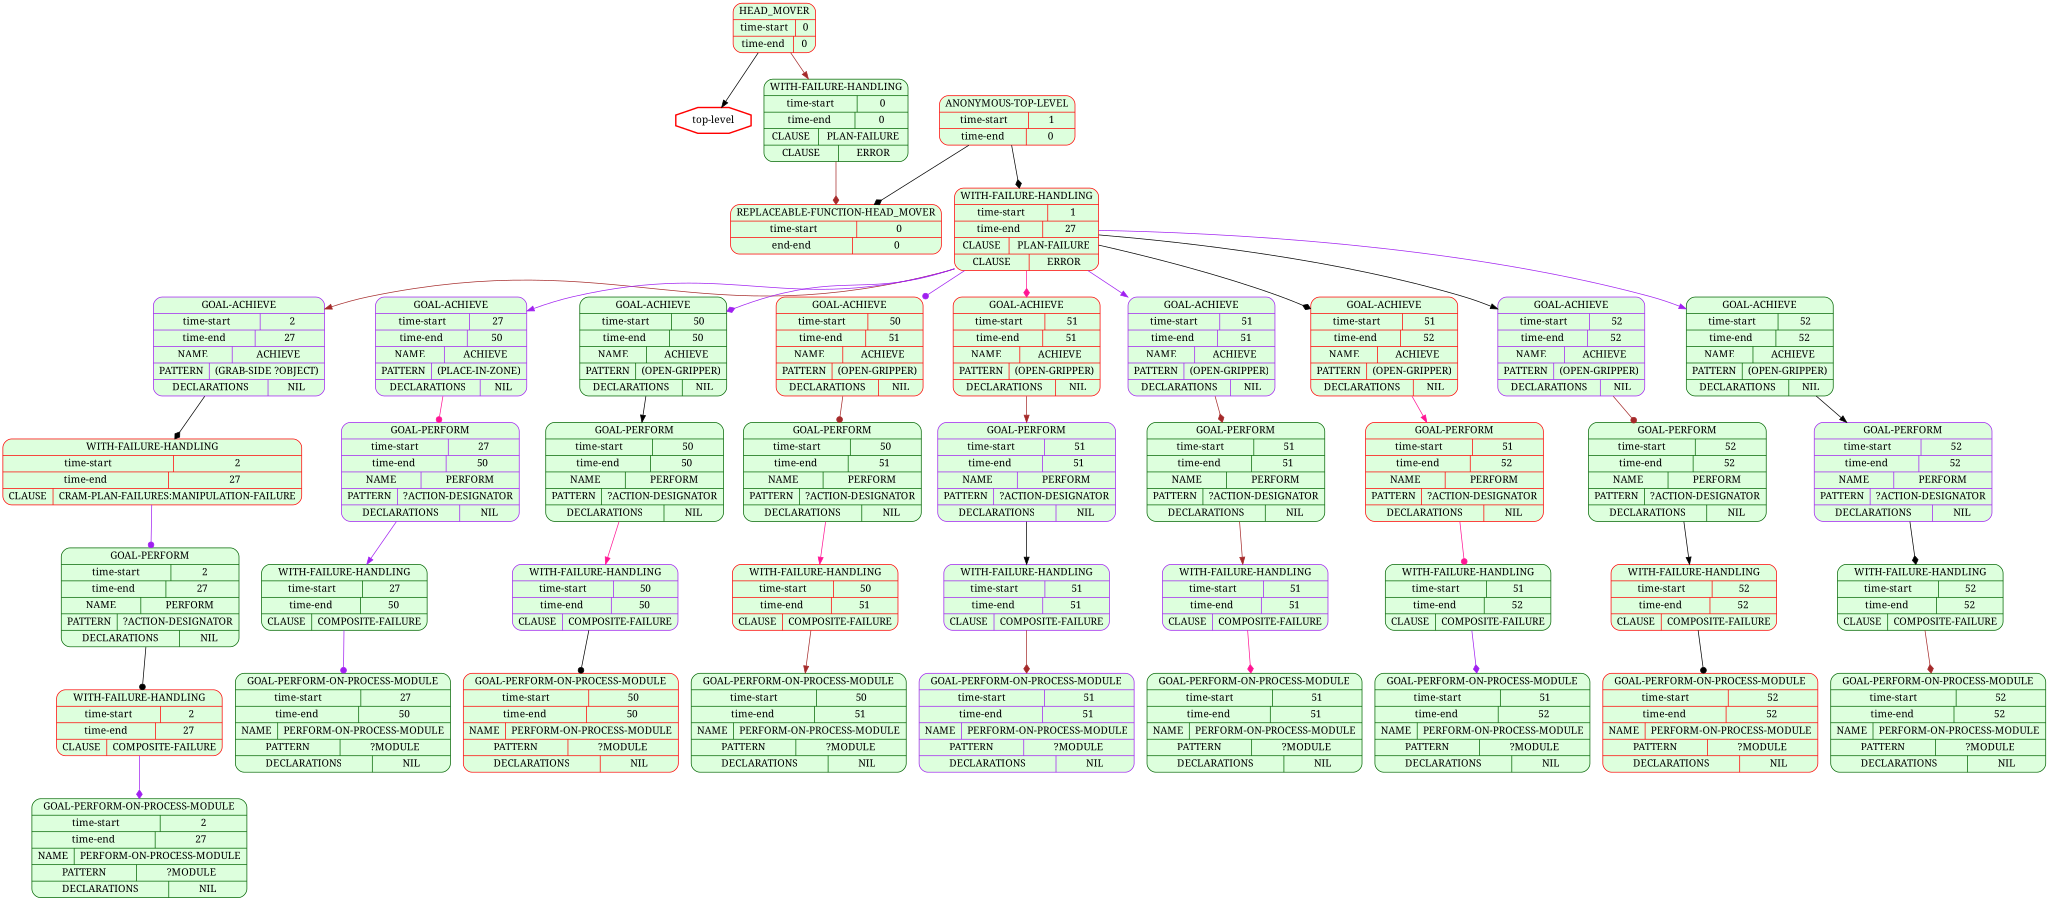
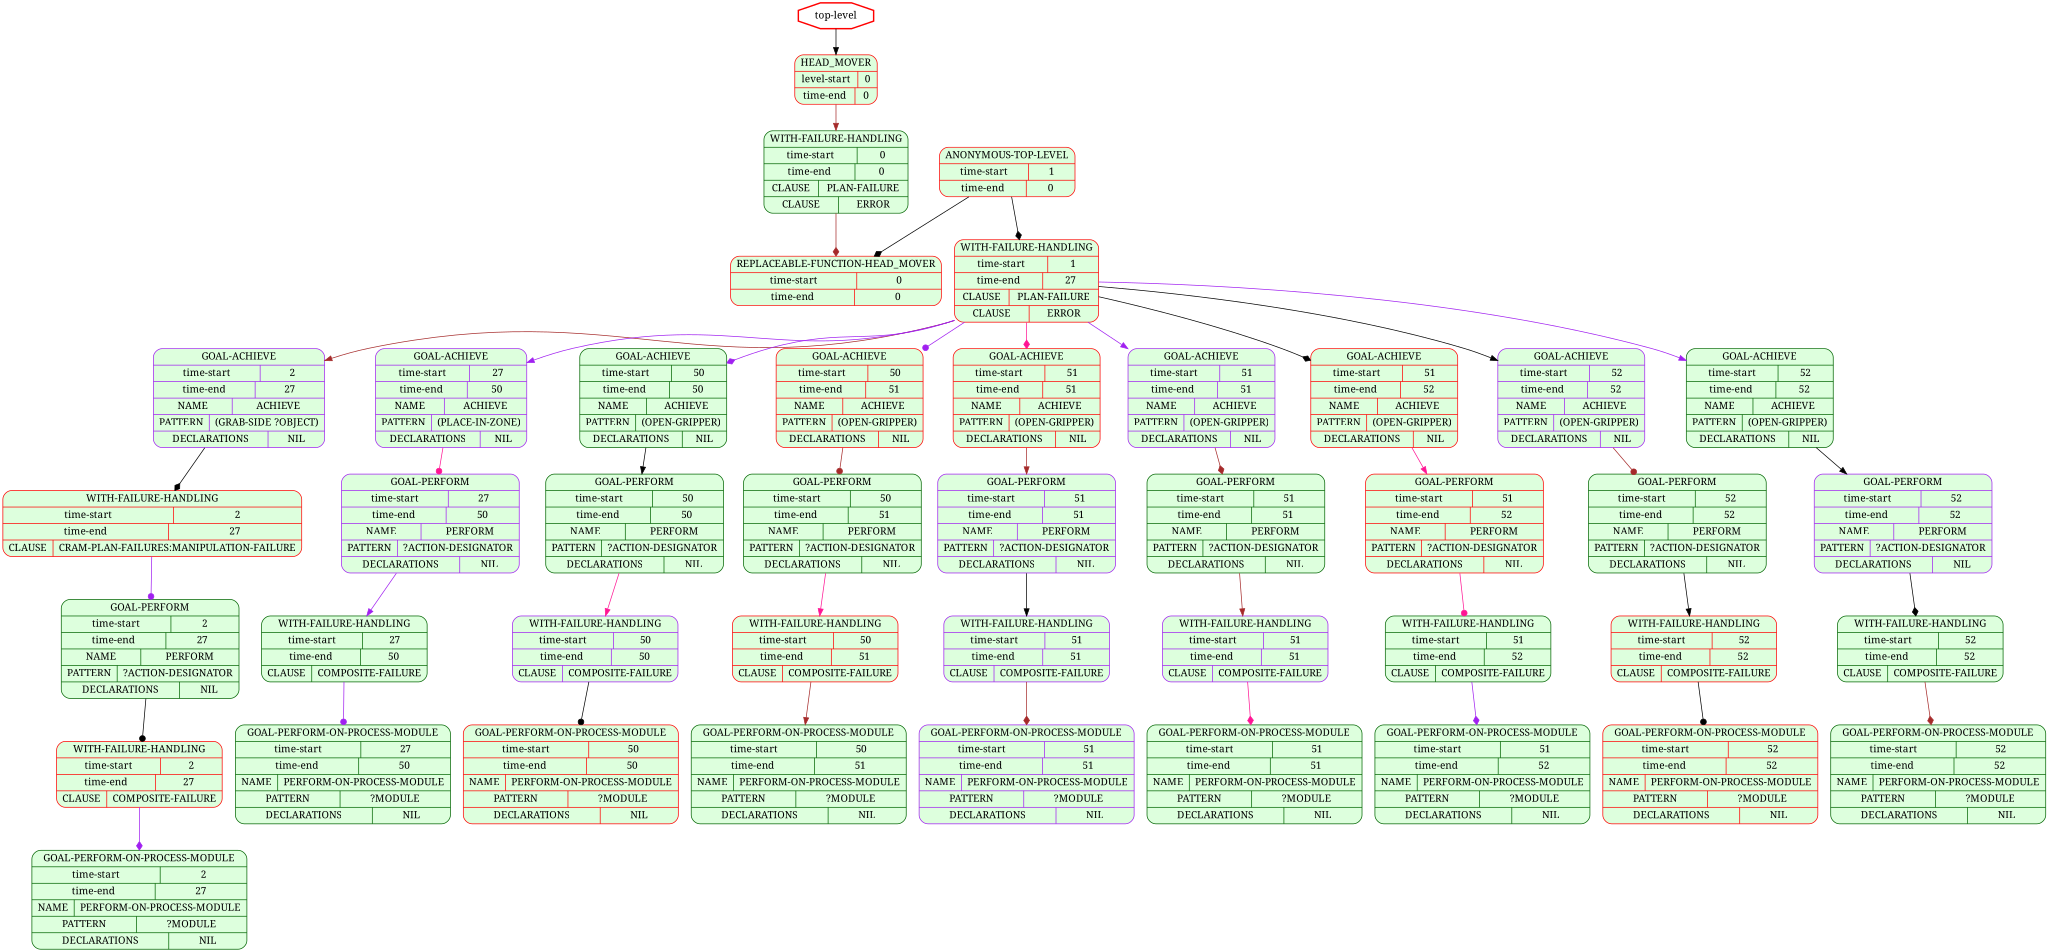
(764, 28) -> (826, 79)
(742, 77) -> (836, 38)
(792, 245) -> (793, 297)
